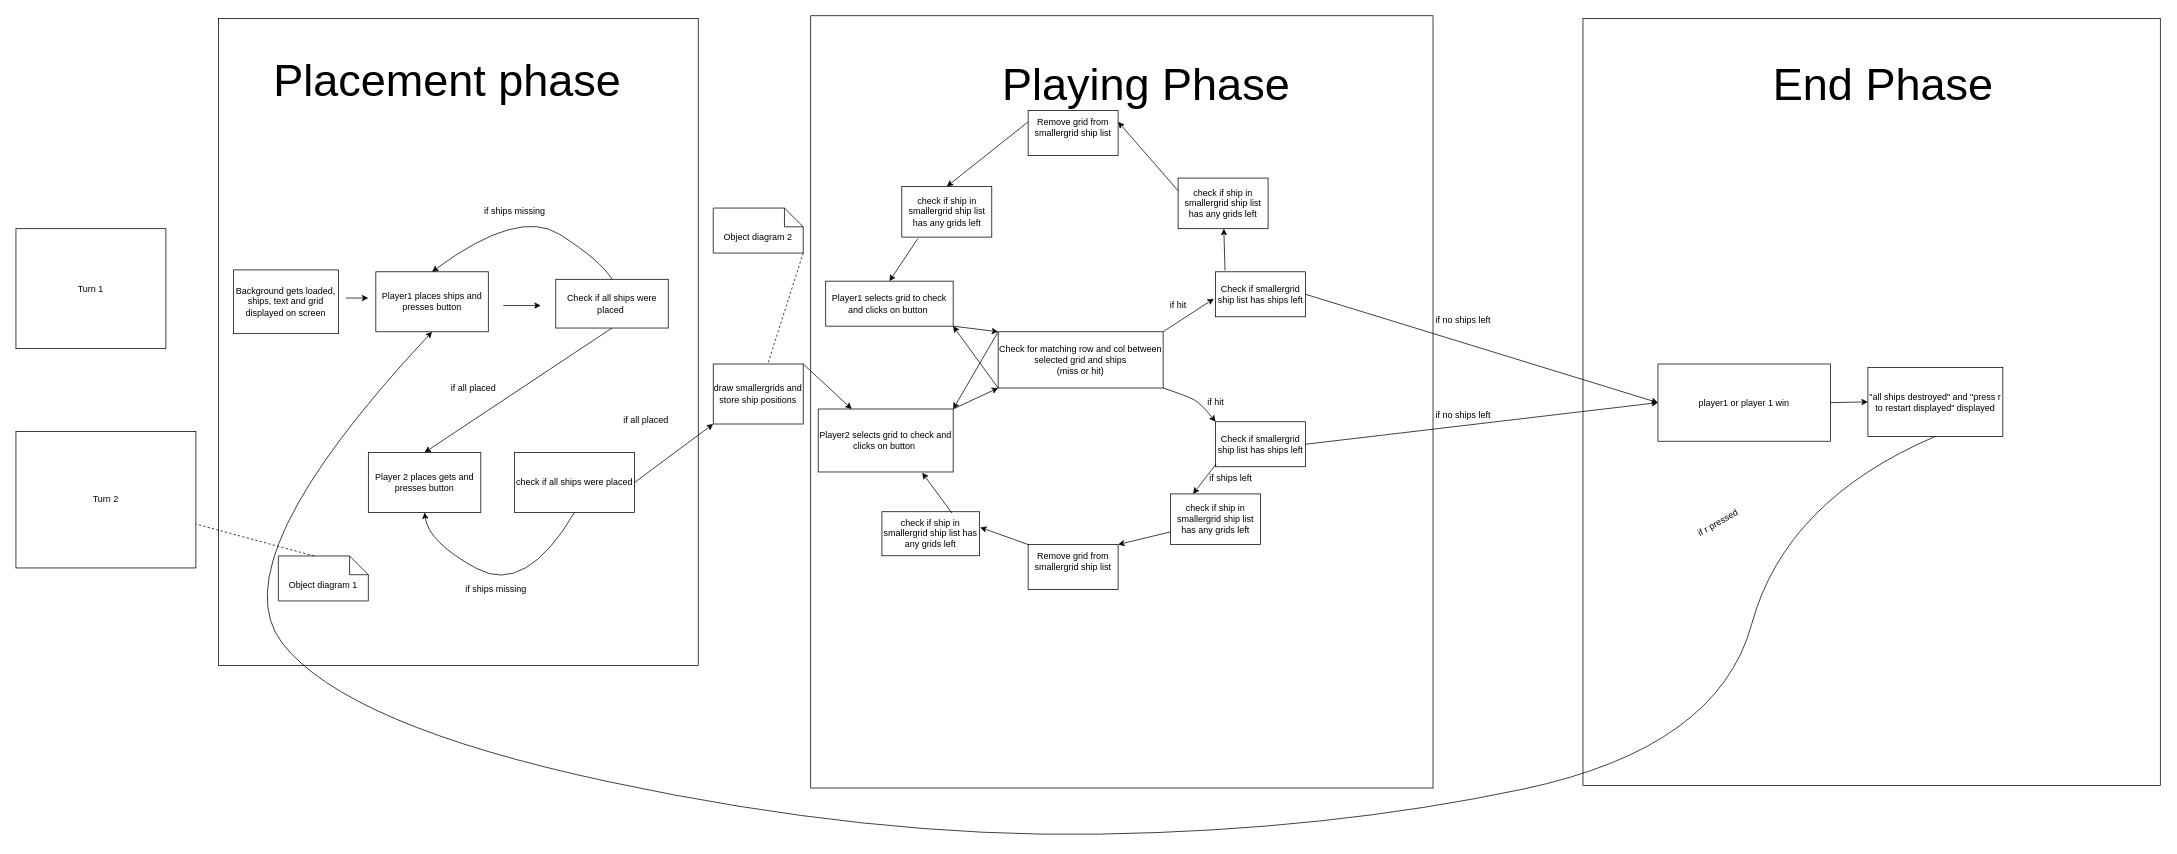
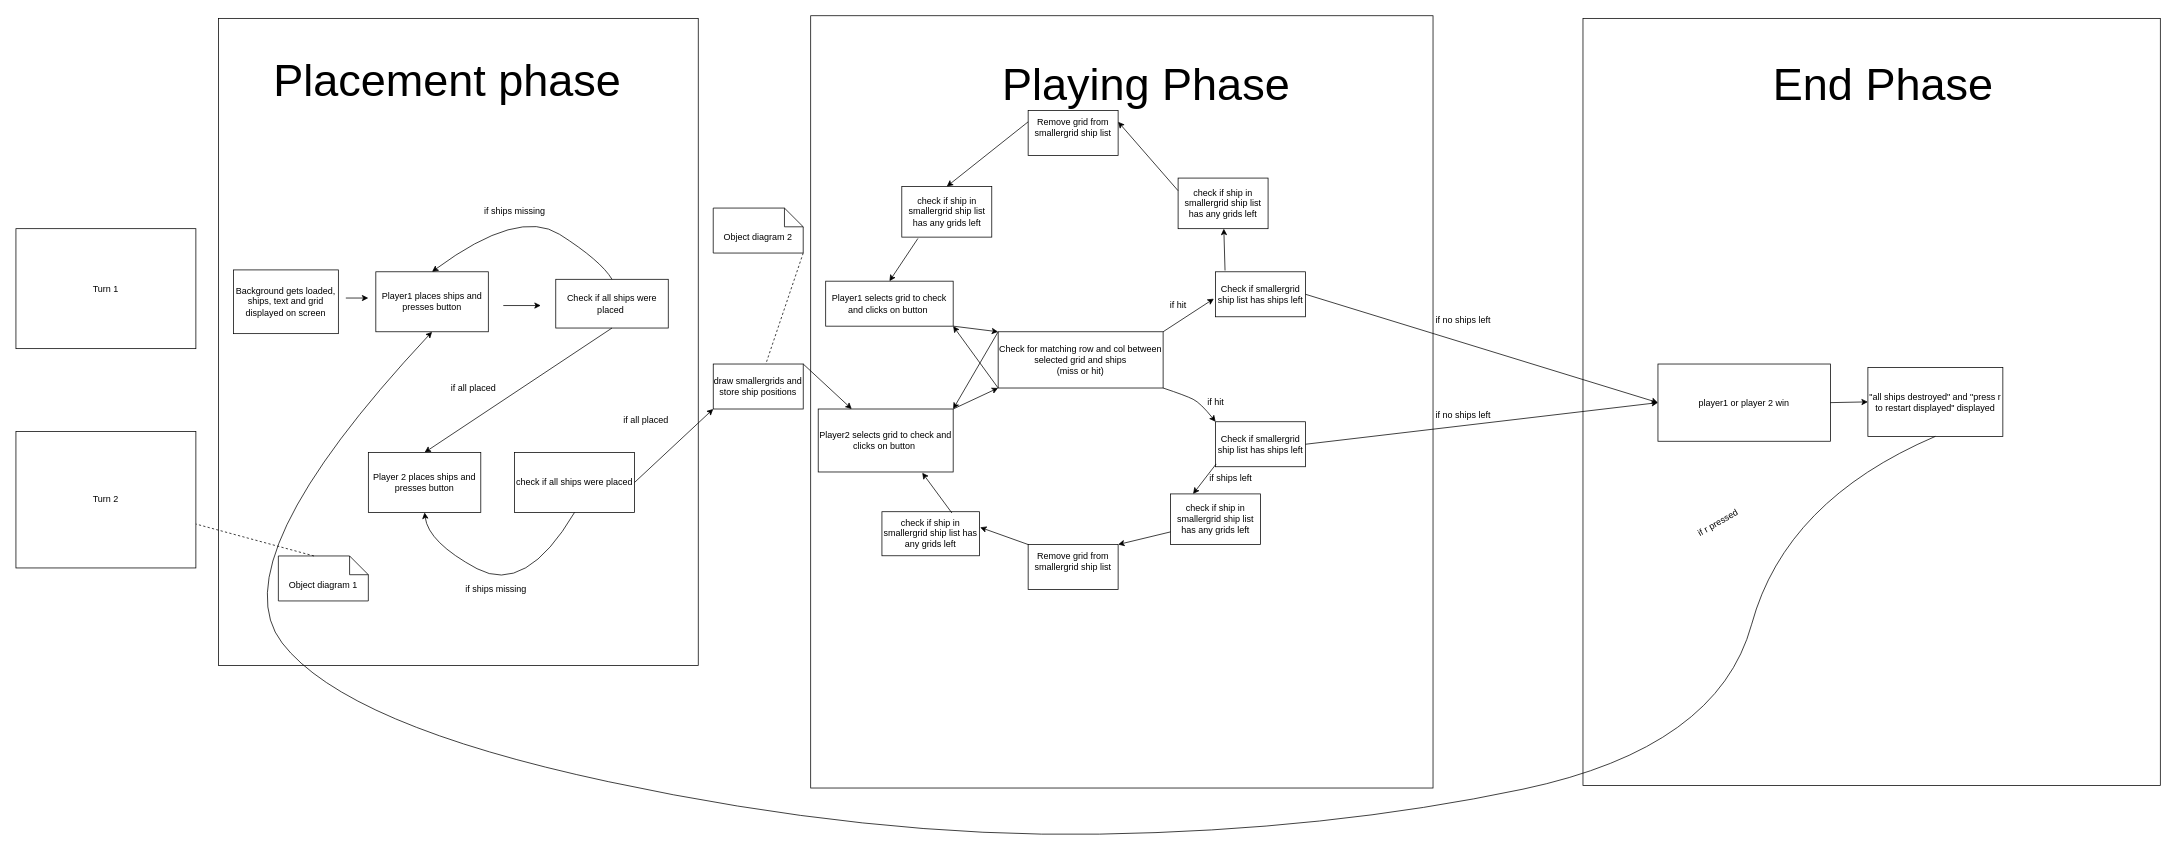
(90, 289) -> (105, 289)
(758, 394) -> (758, 387)
(1744, 403) -> (1744, 403)
(424, 483) -> (424, 483)
